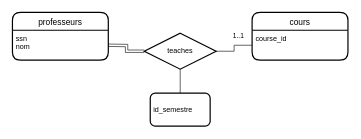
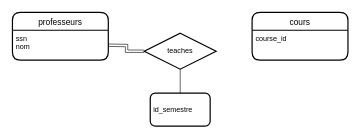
(234, 49) -> none
